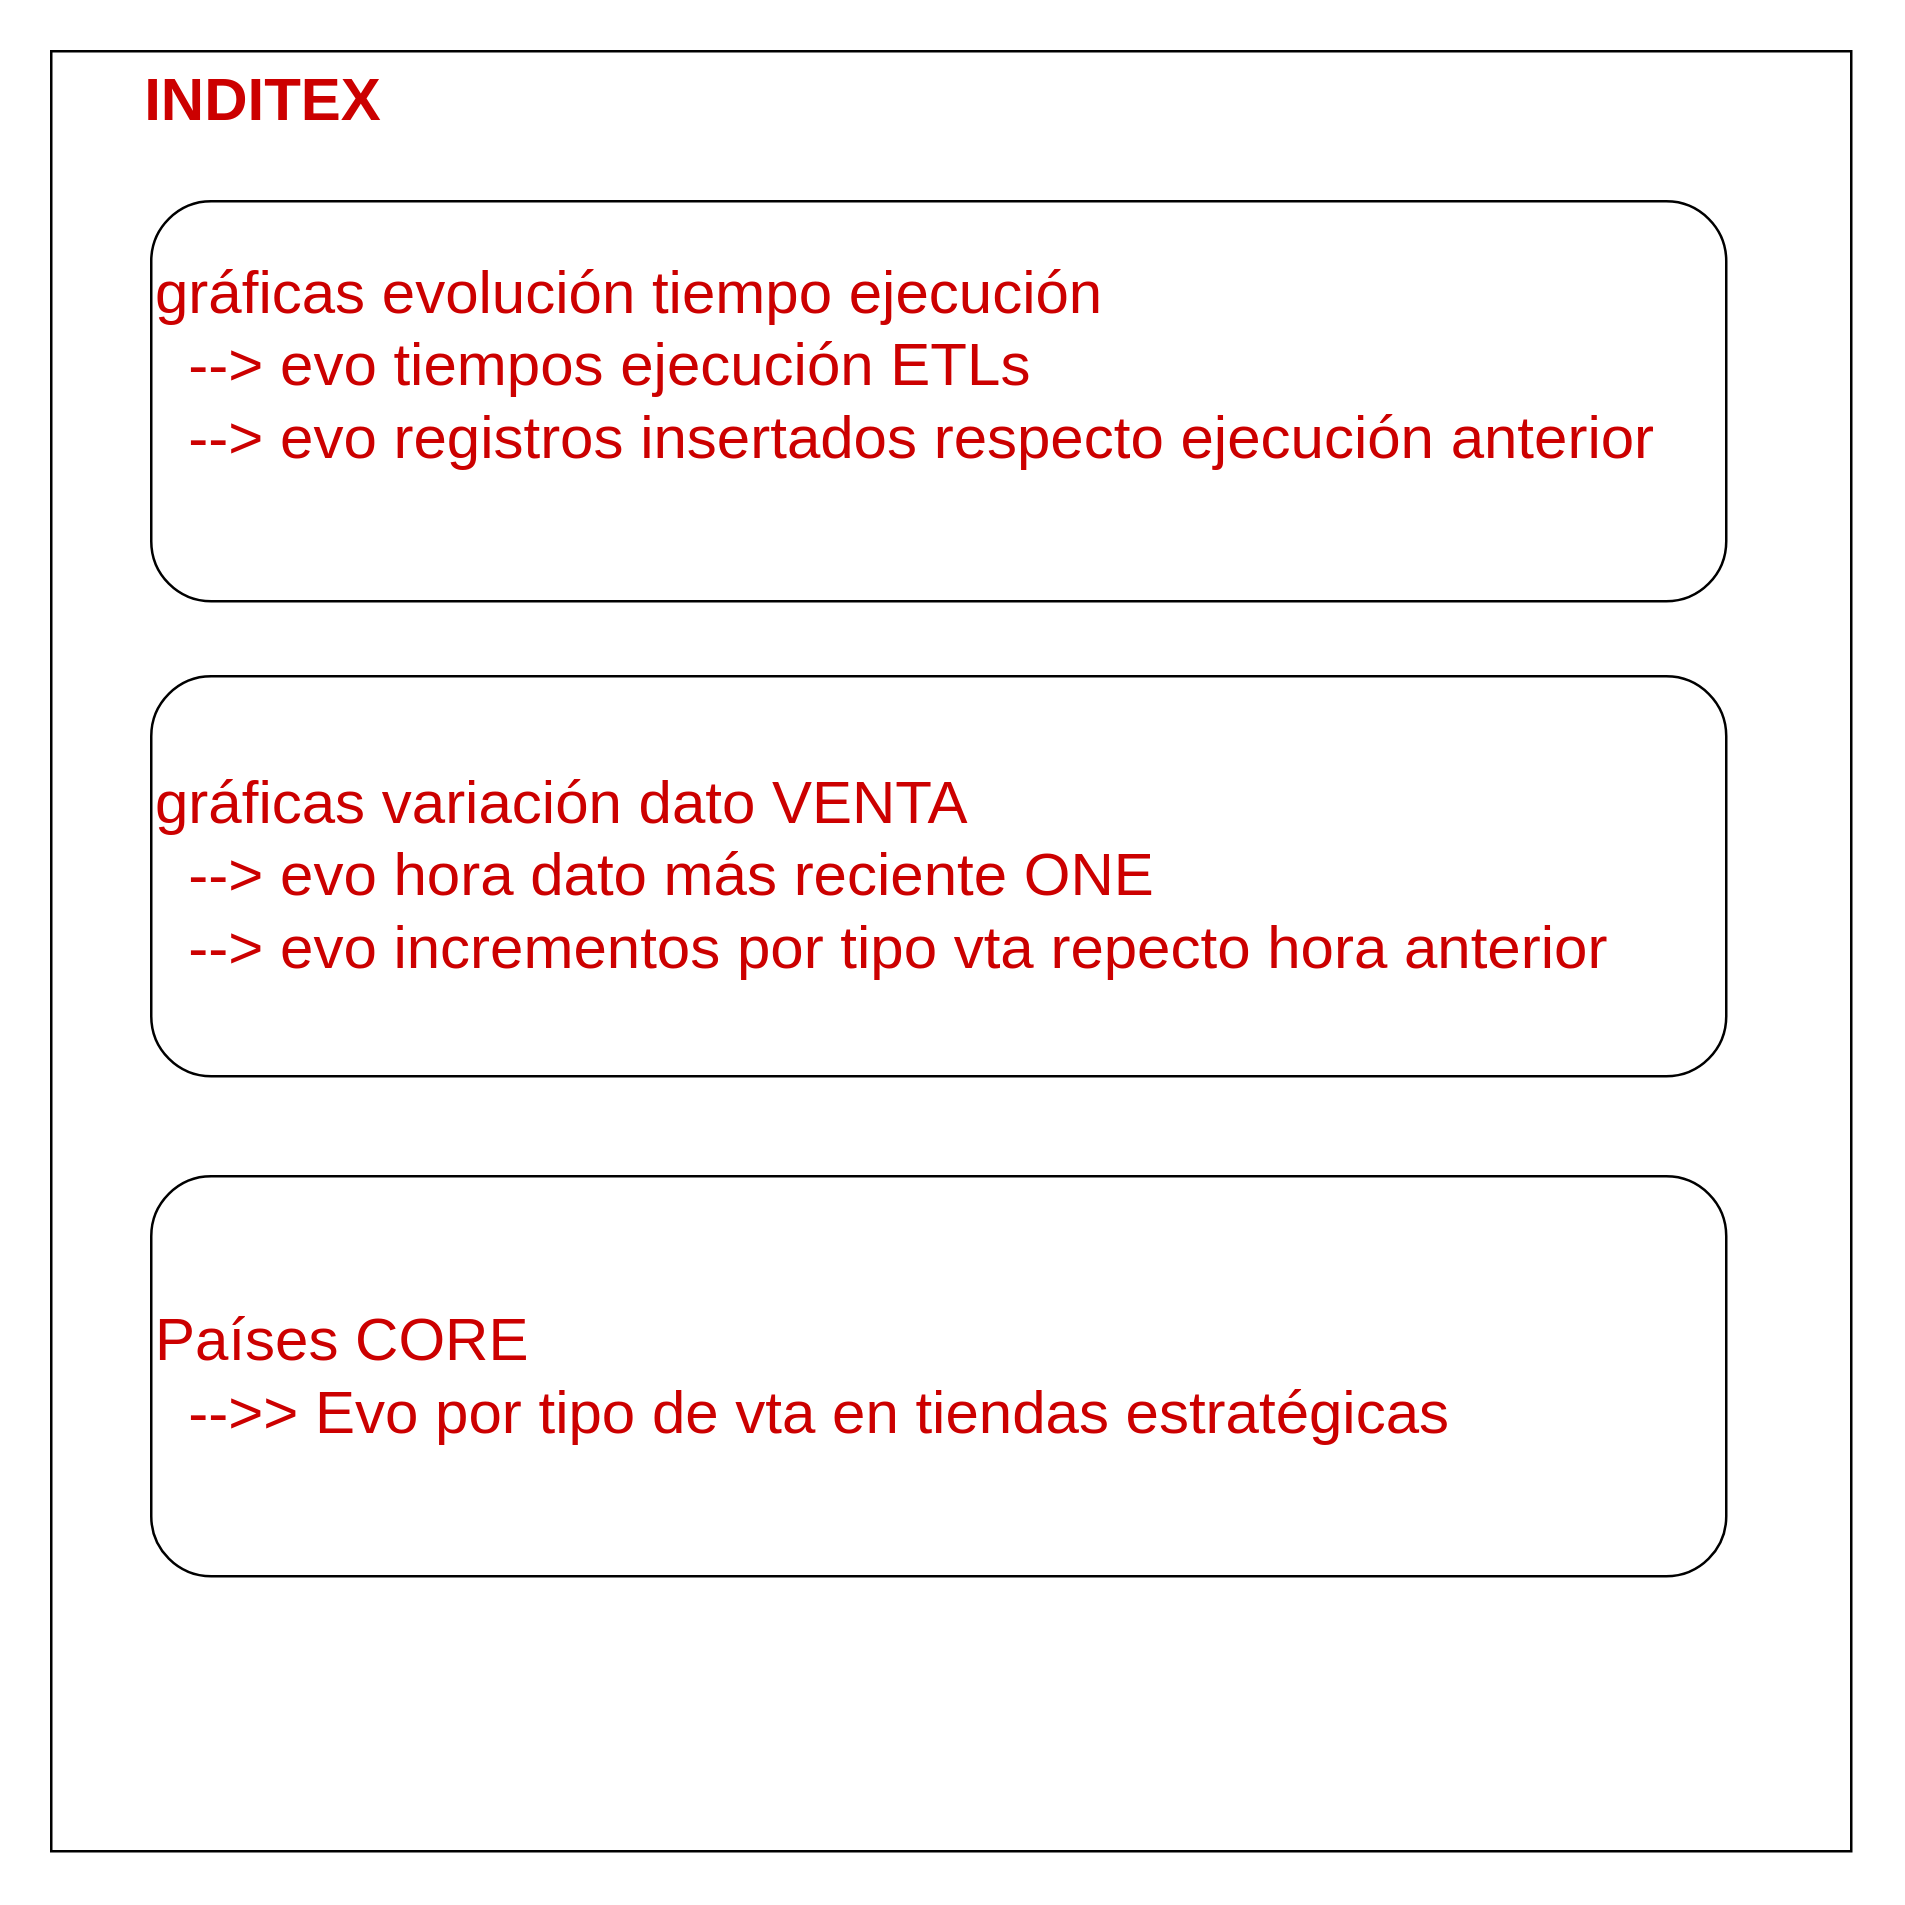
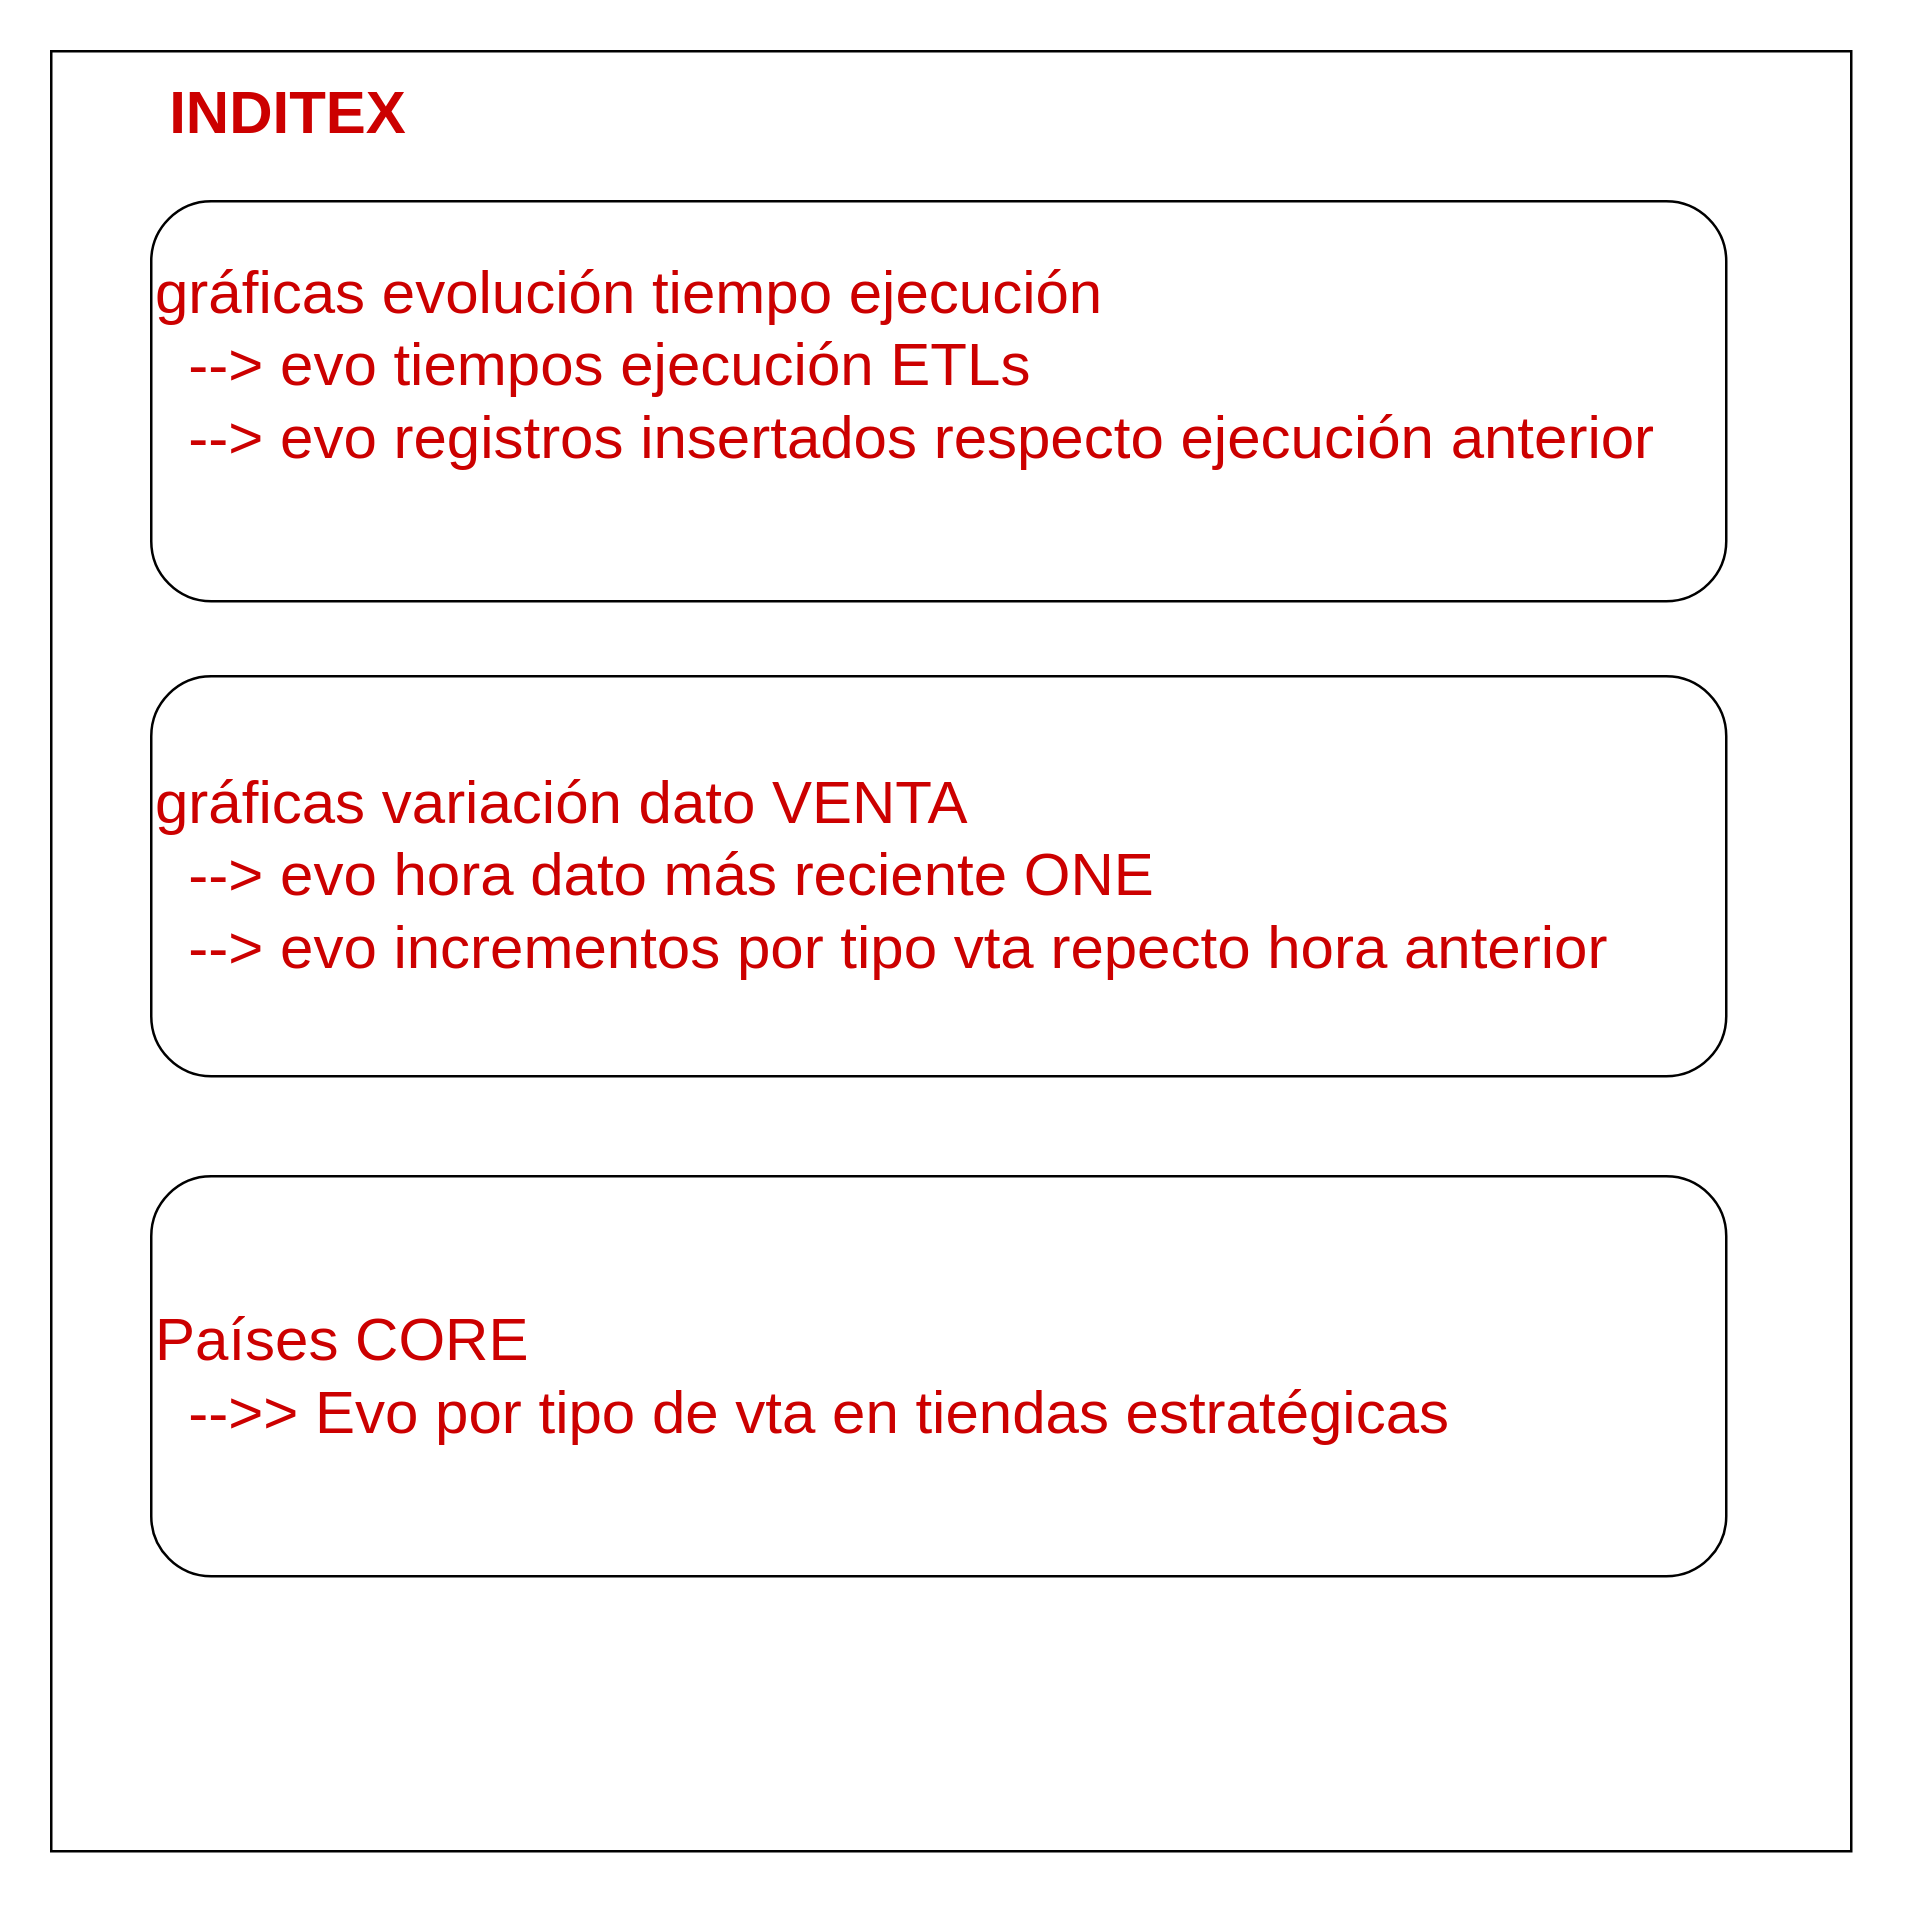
(264, 101) -> (289, 114)
